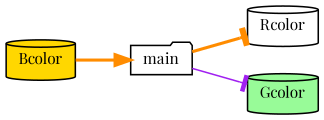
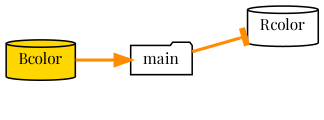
(283, 94) -> none
